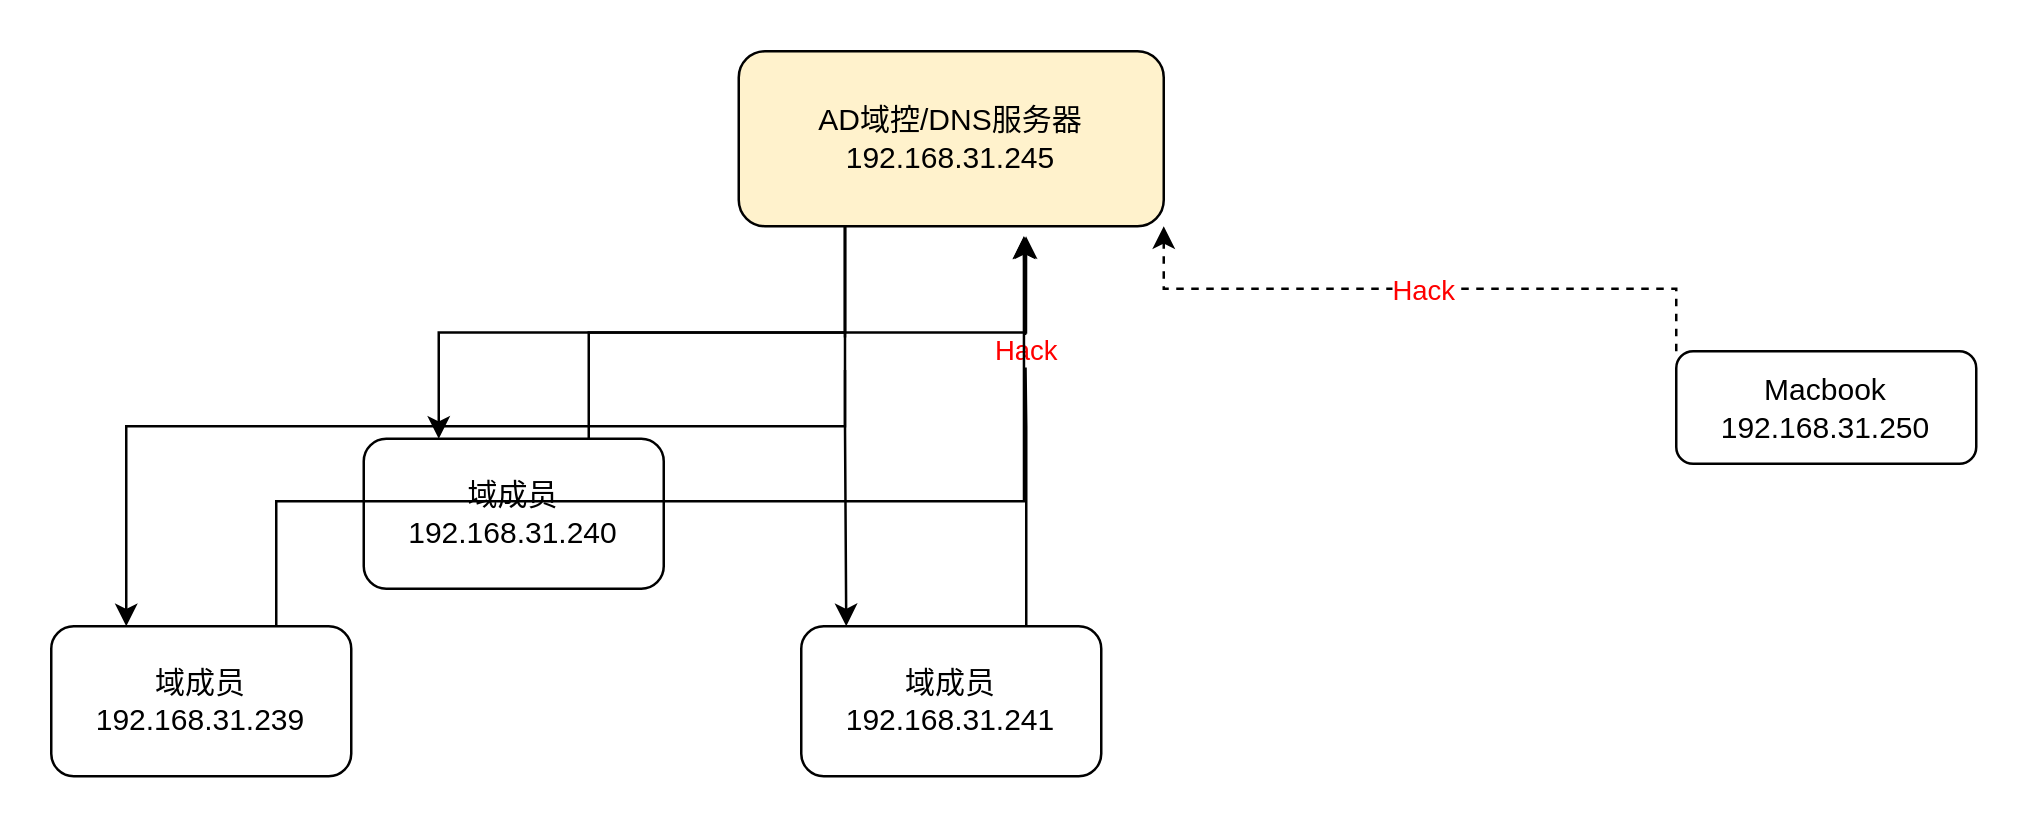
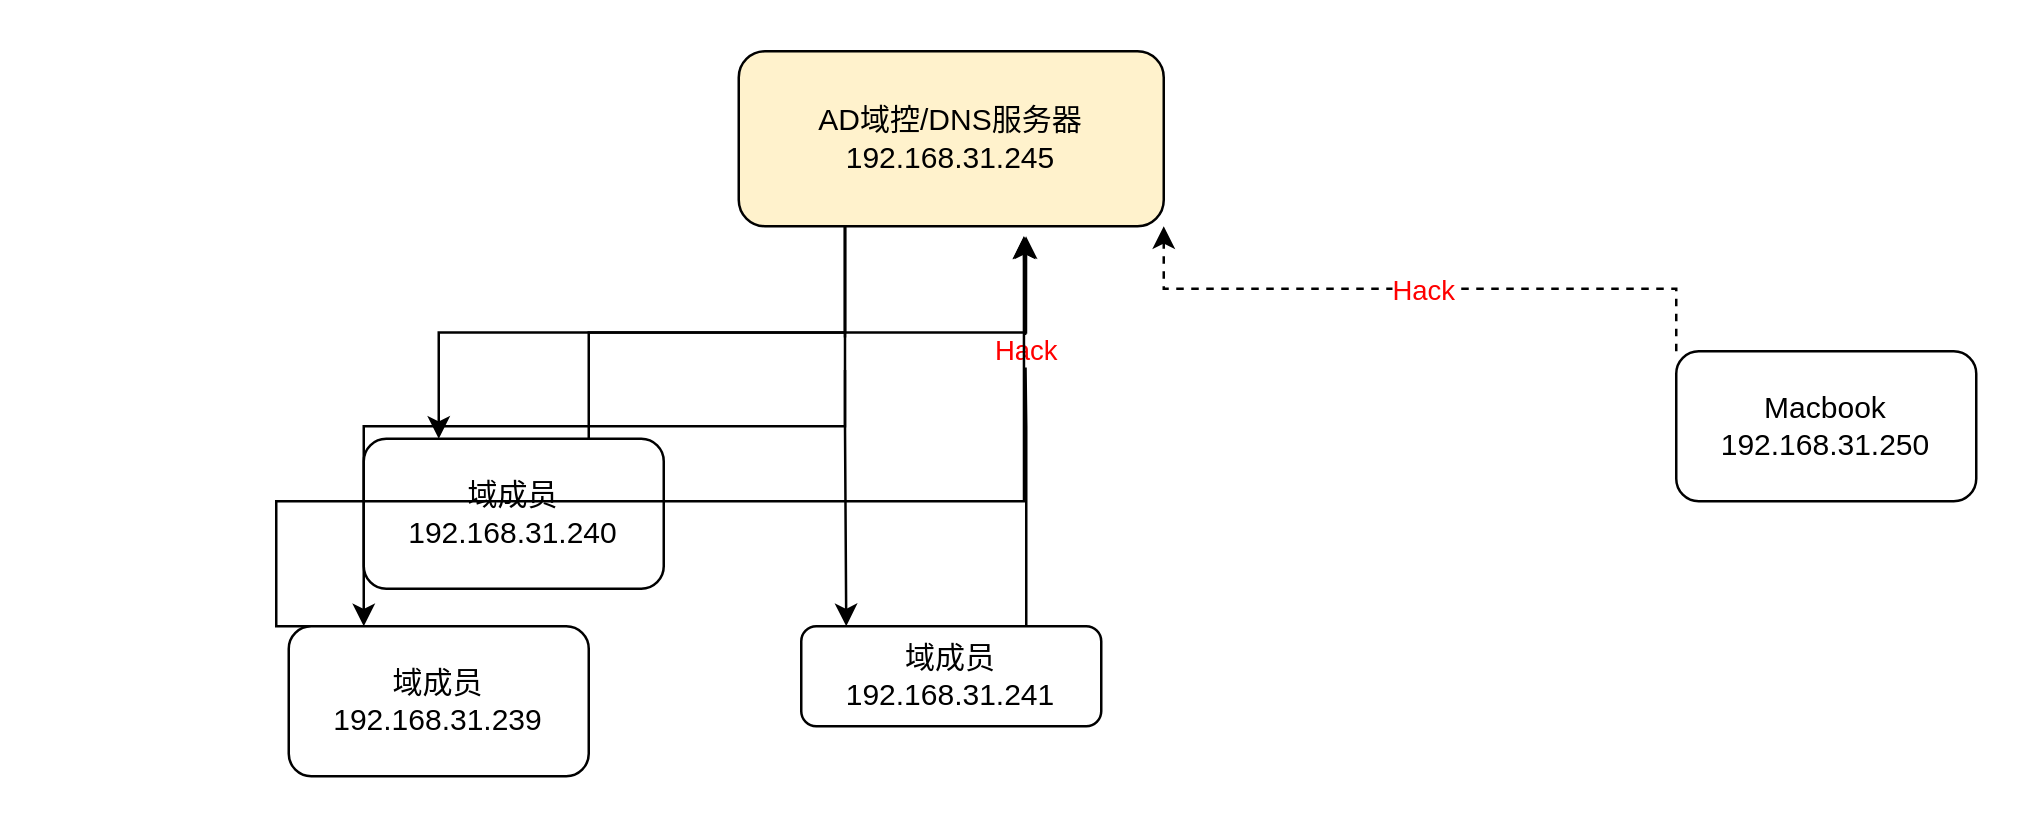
(1826, 408) -> (1826, 426)
(201, 701) -> (439, 701)
(951, 701) -> (951, 676)
